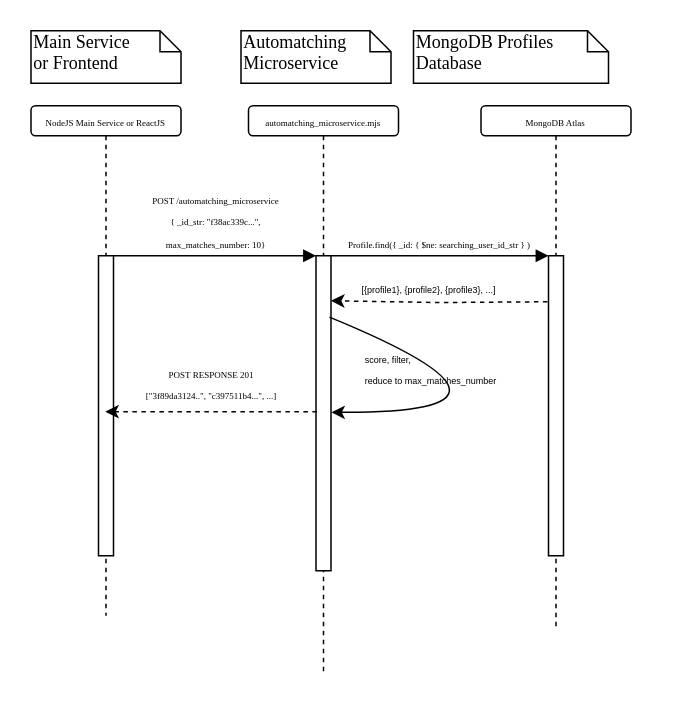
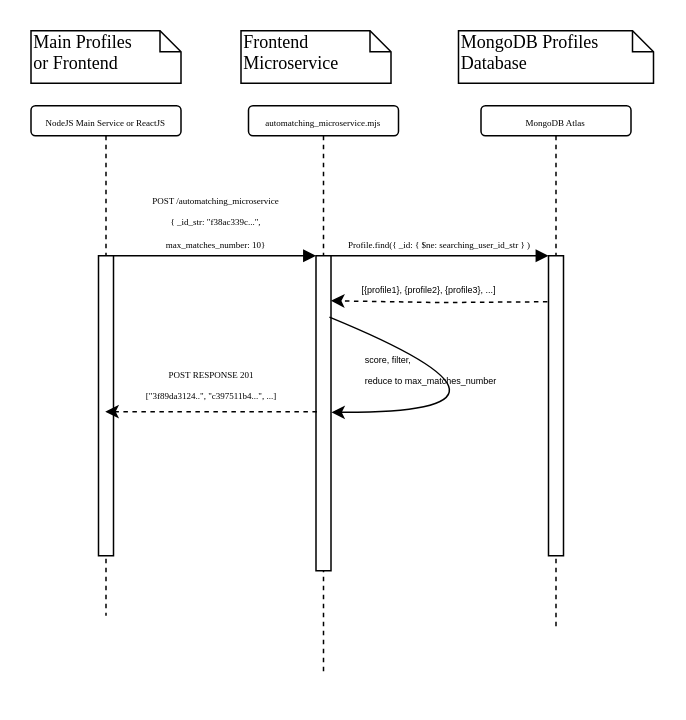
(87, 54) -> (90, 54)
(302, 54) -> (300, 54)
(511, 57) -> (556, 57)
